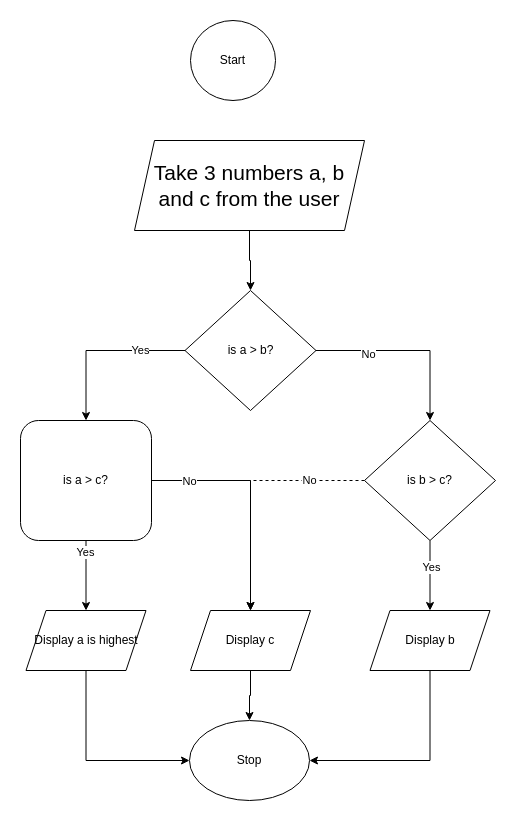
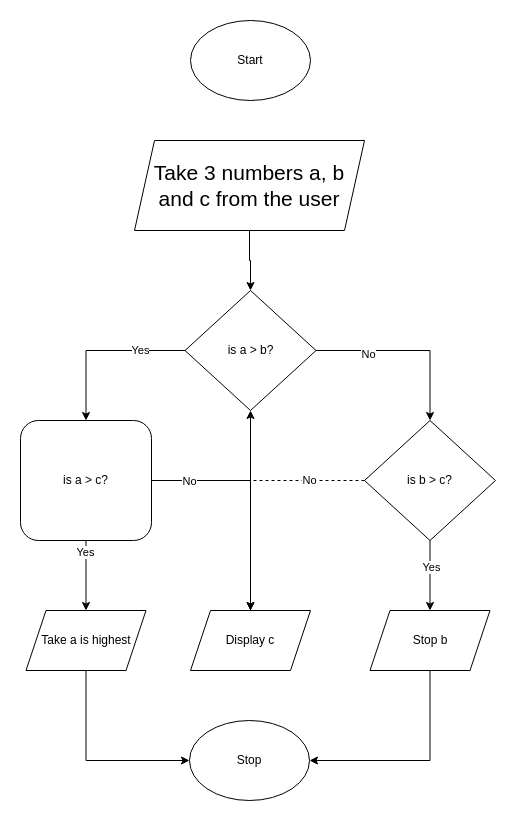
(233, 61) -> (251, 61)
(87, 641) -> (87, 641)
(431, 641) -> (431, 641)
(251, 693) -> (251, 448)
